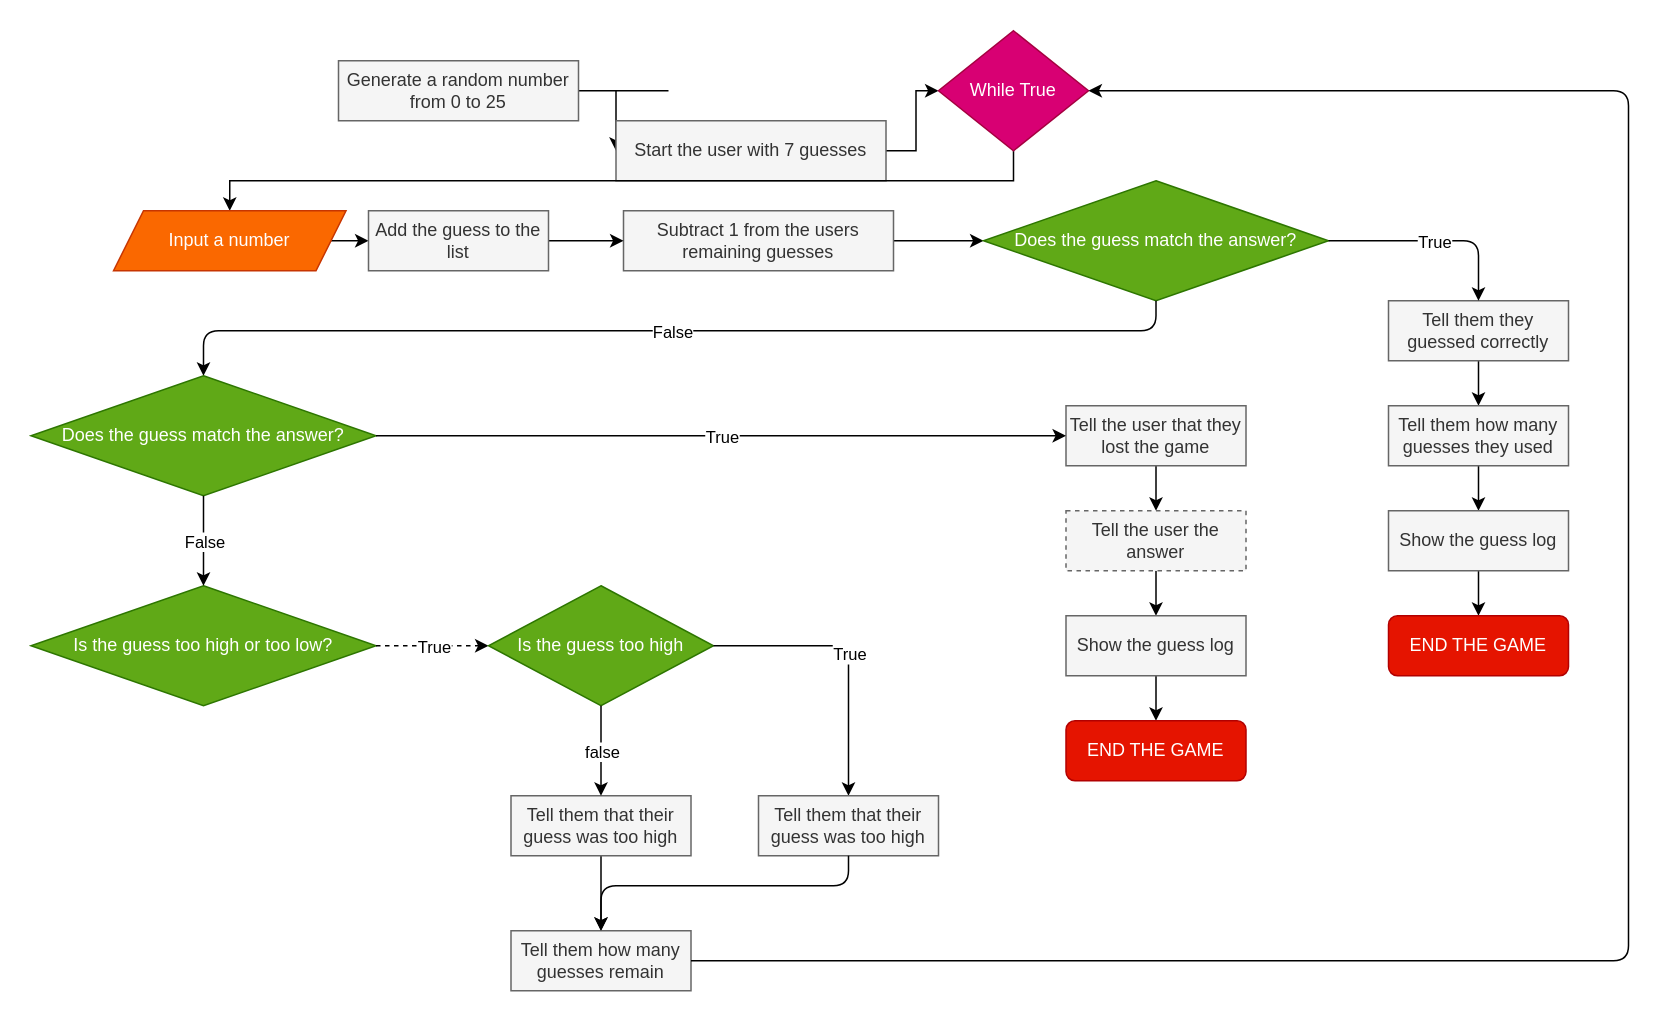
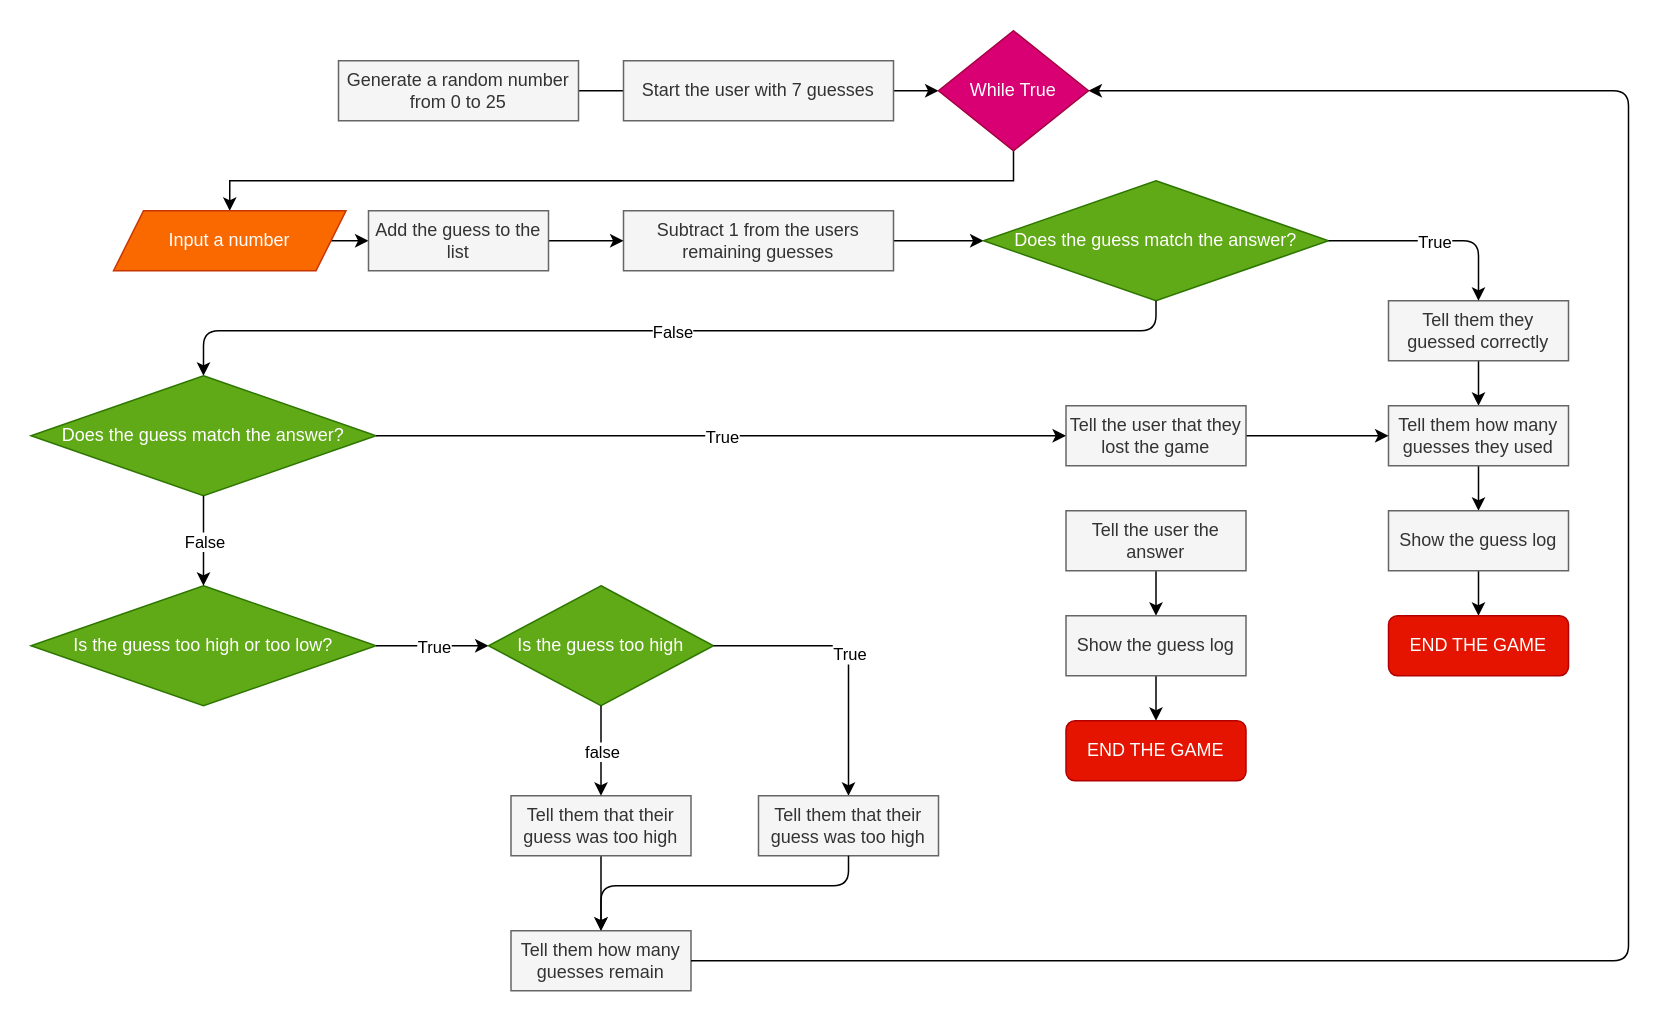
(751, 151) -> (758, 91)
(1156, 494) -> (1312, 436)
(1156, 541) -> (1156, 541)
(395, 646) -> (395, 646)
